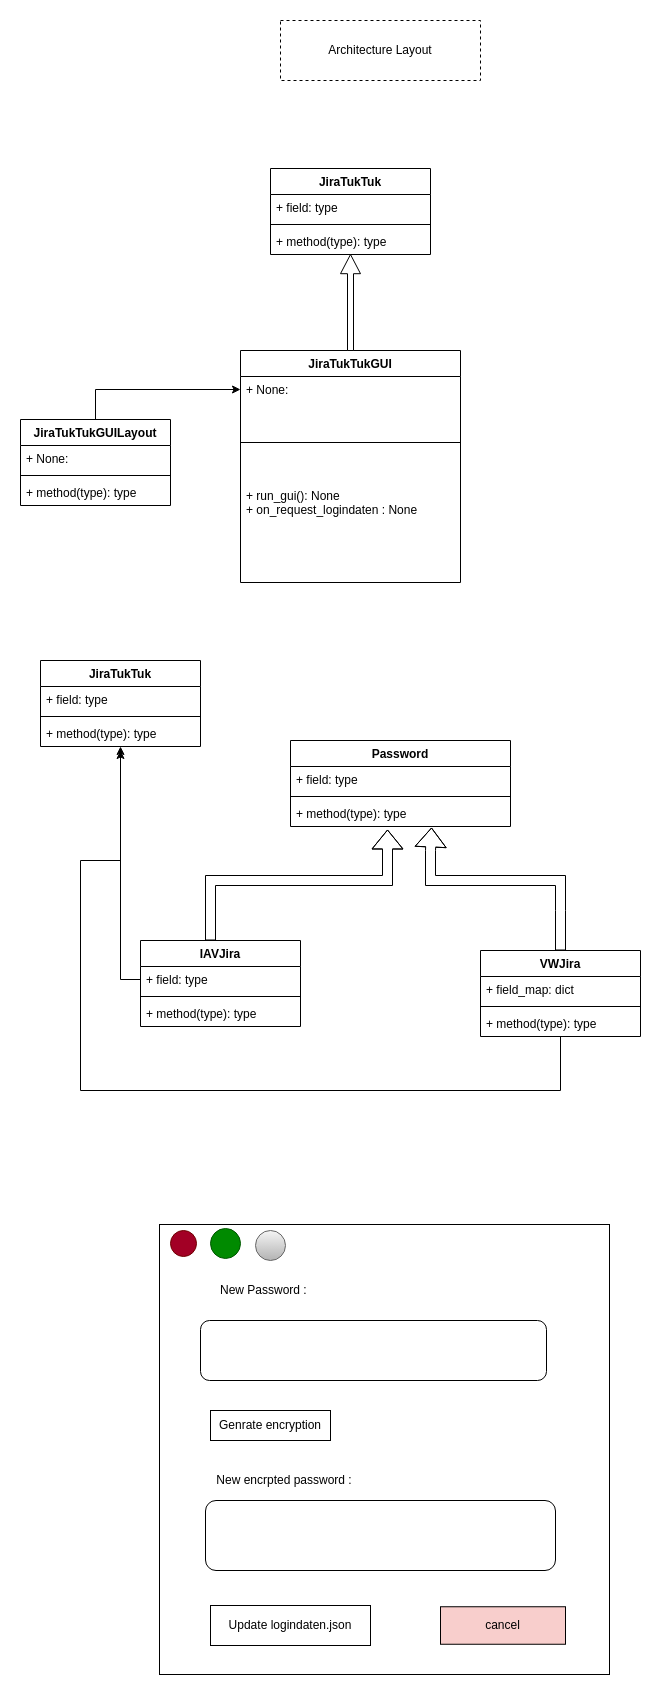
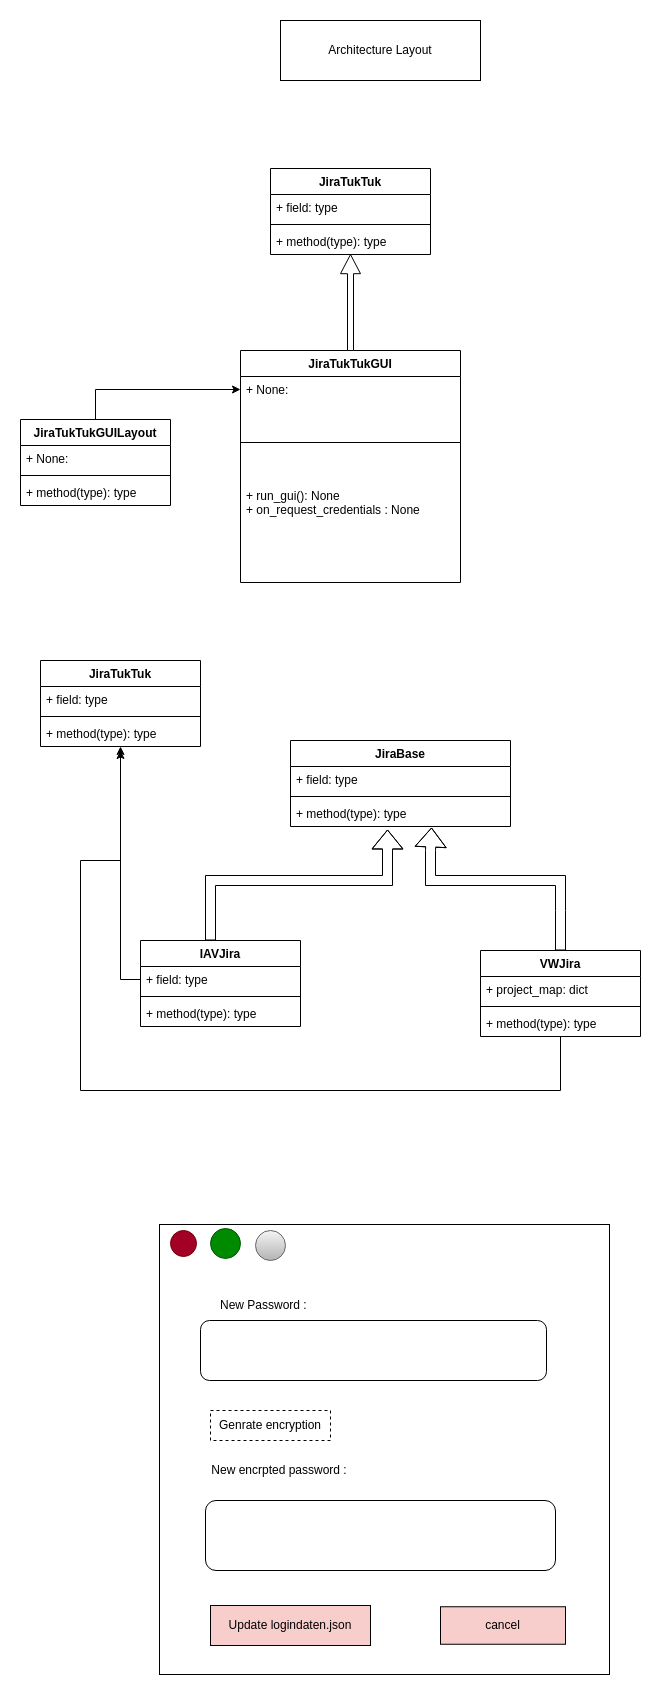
(381, 51) -> (381, 51)
(297, 496) -> (297, 496)
(400, 754) -> (400, 754)
(534, 990) -> (544, 990)
(266, 1291) -> (266, 1306)
(271, 1426) -> (271, 1426)
(285, 1481) -> (280, 1471)
(291, 1626) -> (291, 1626)
